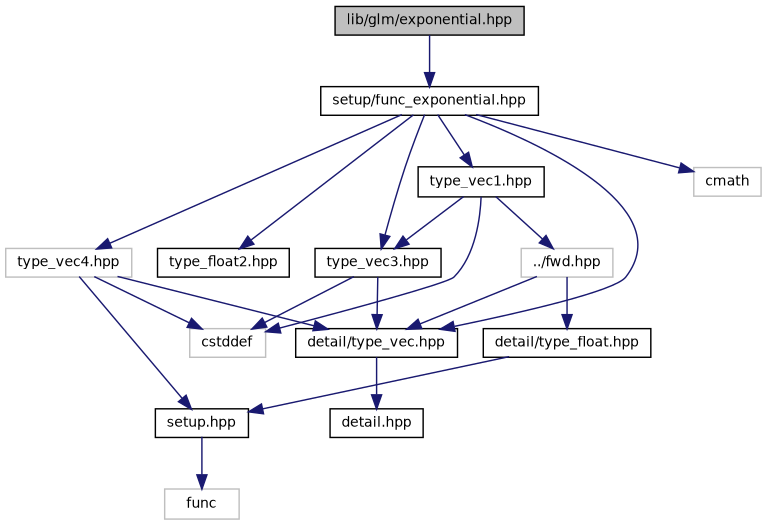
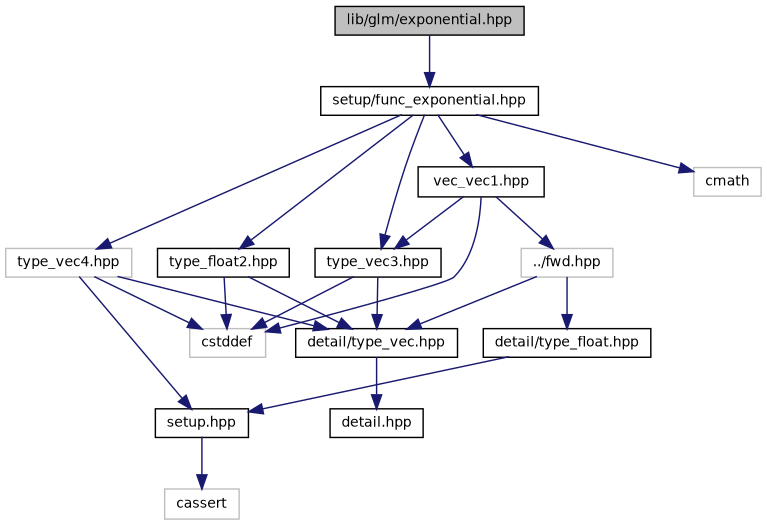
(481, 182) -> (481, 182)
(636, 239) -> (291, 298)
none -> (225, 294)
(202, 504) -> (202, 504)
